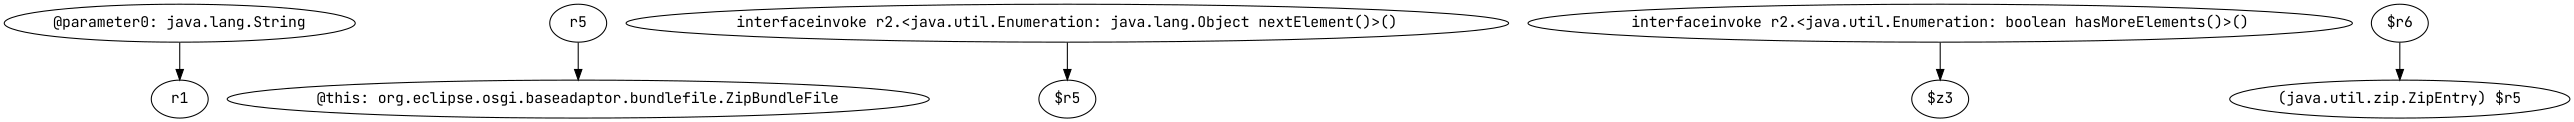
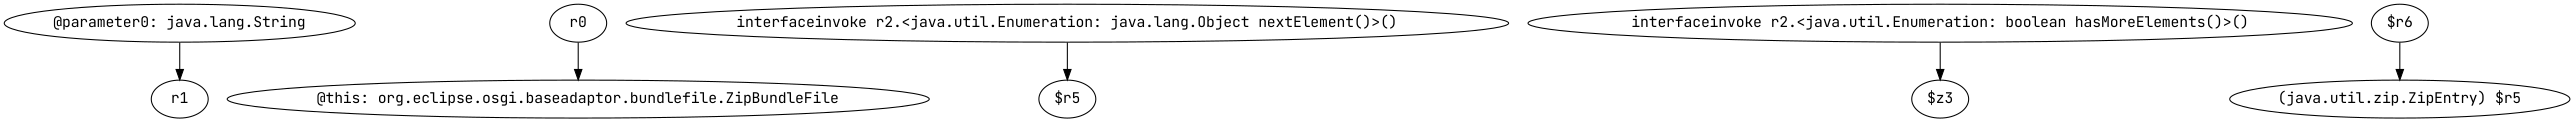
(578, 23) -> (578, 23)
